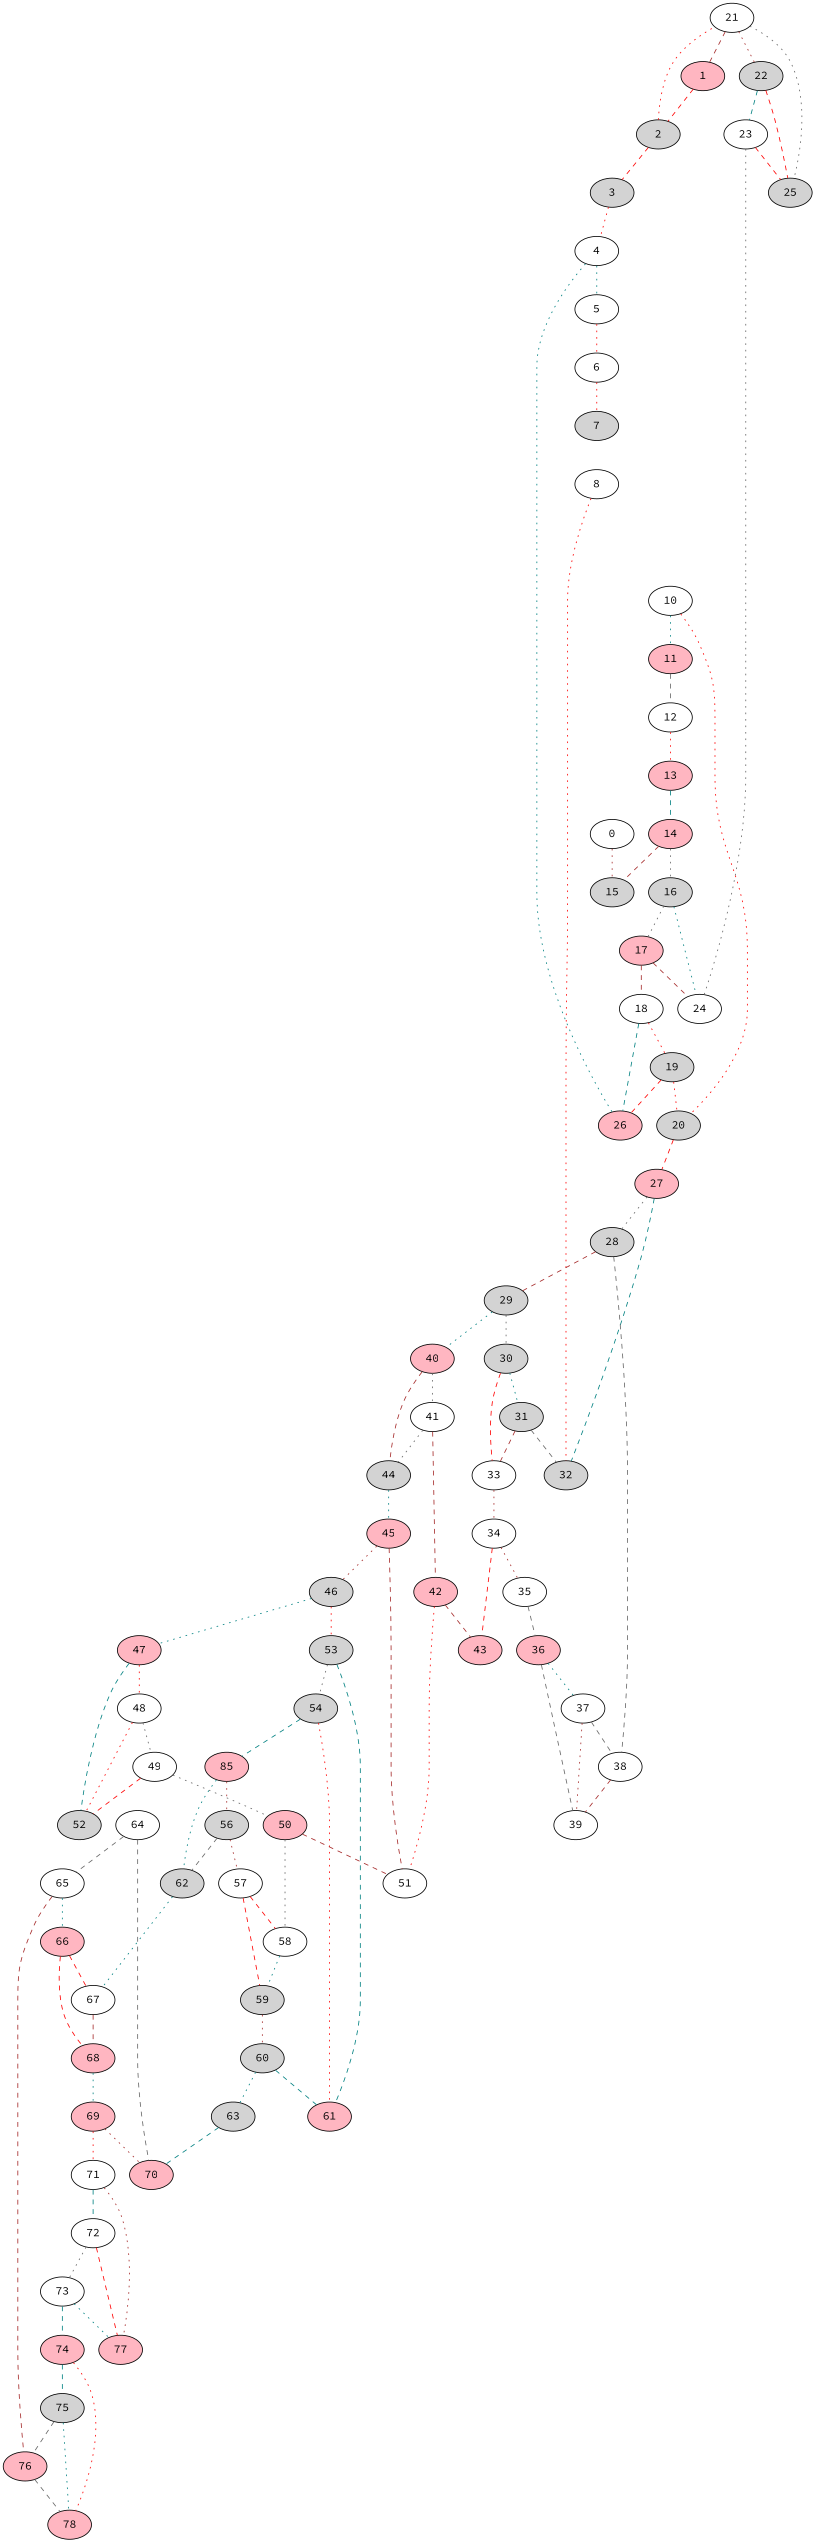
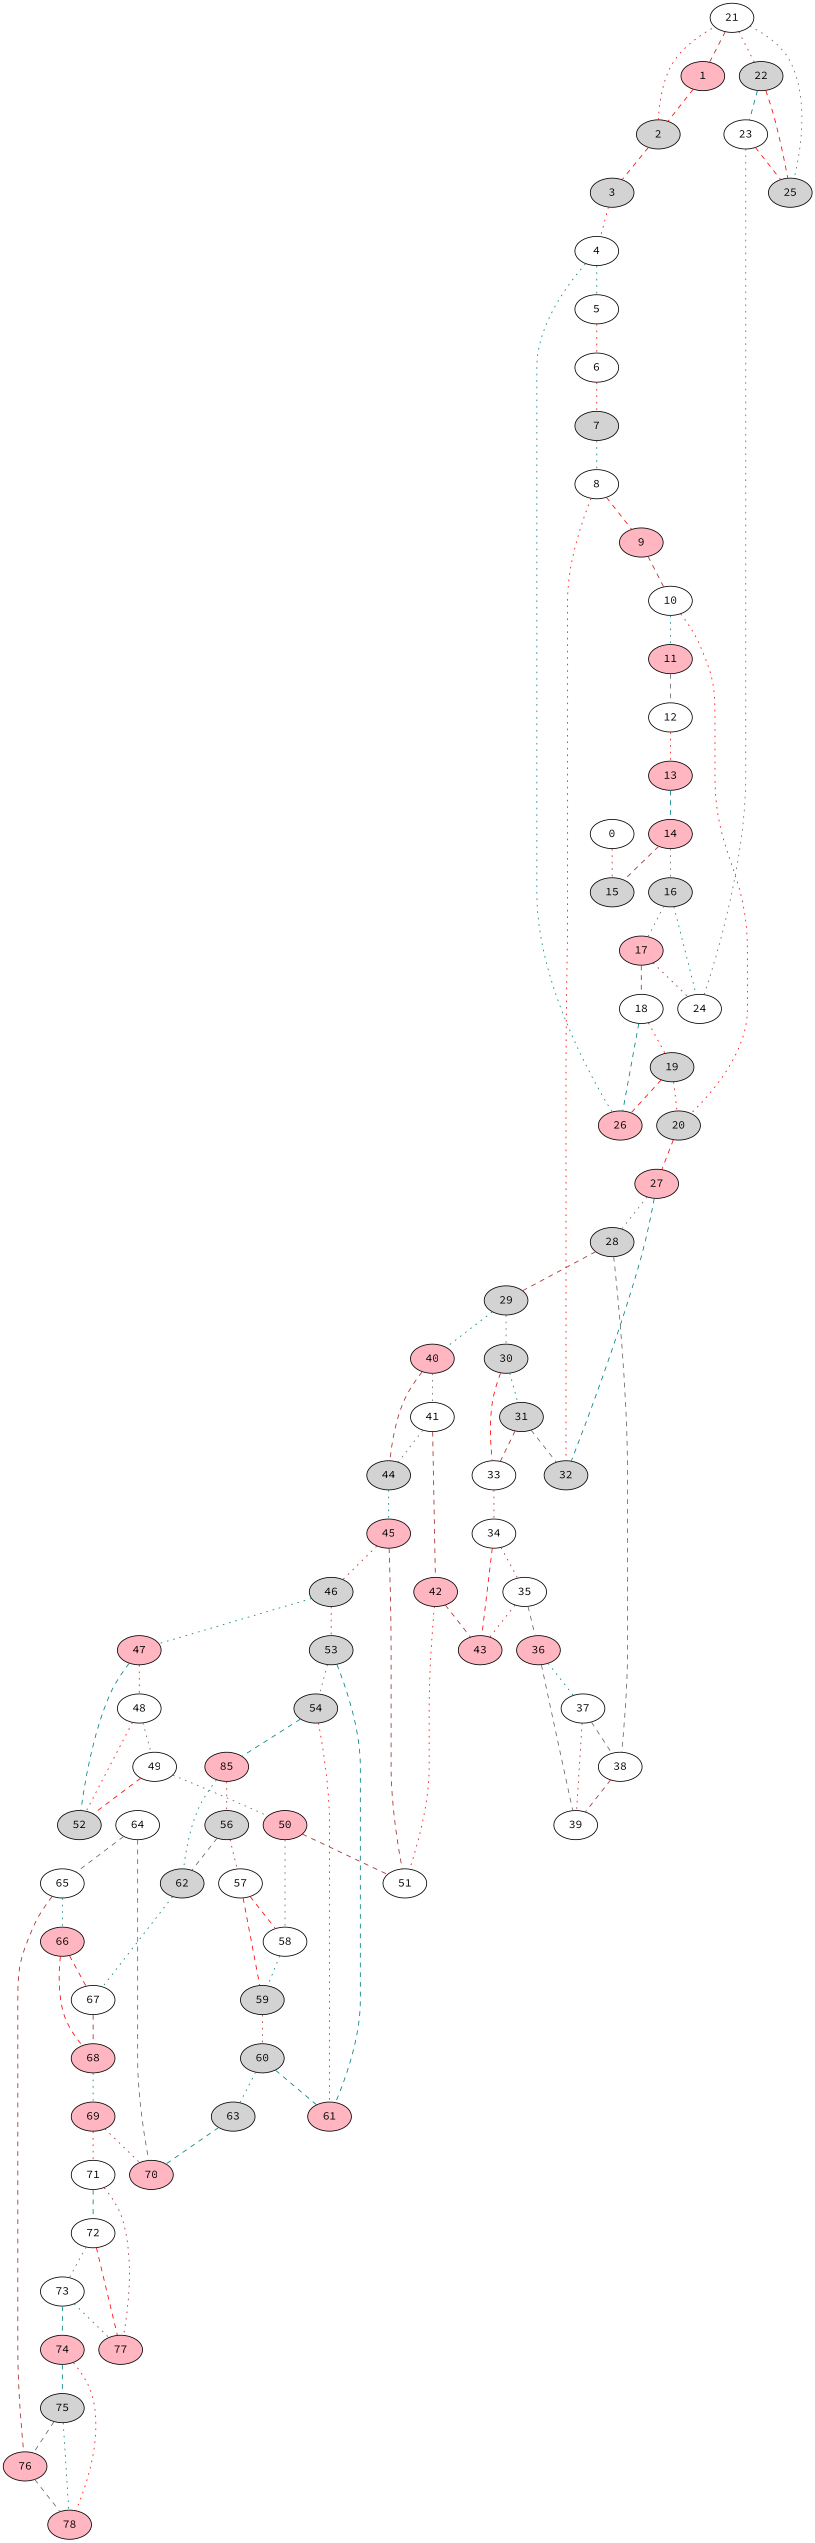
none -> (597, 455)
none -> (641, 543)
(670, 980) -> (670, 980)
none -> (502, 1621)
